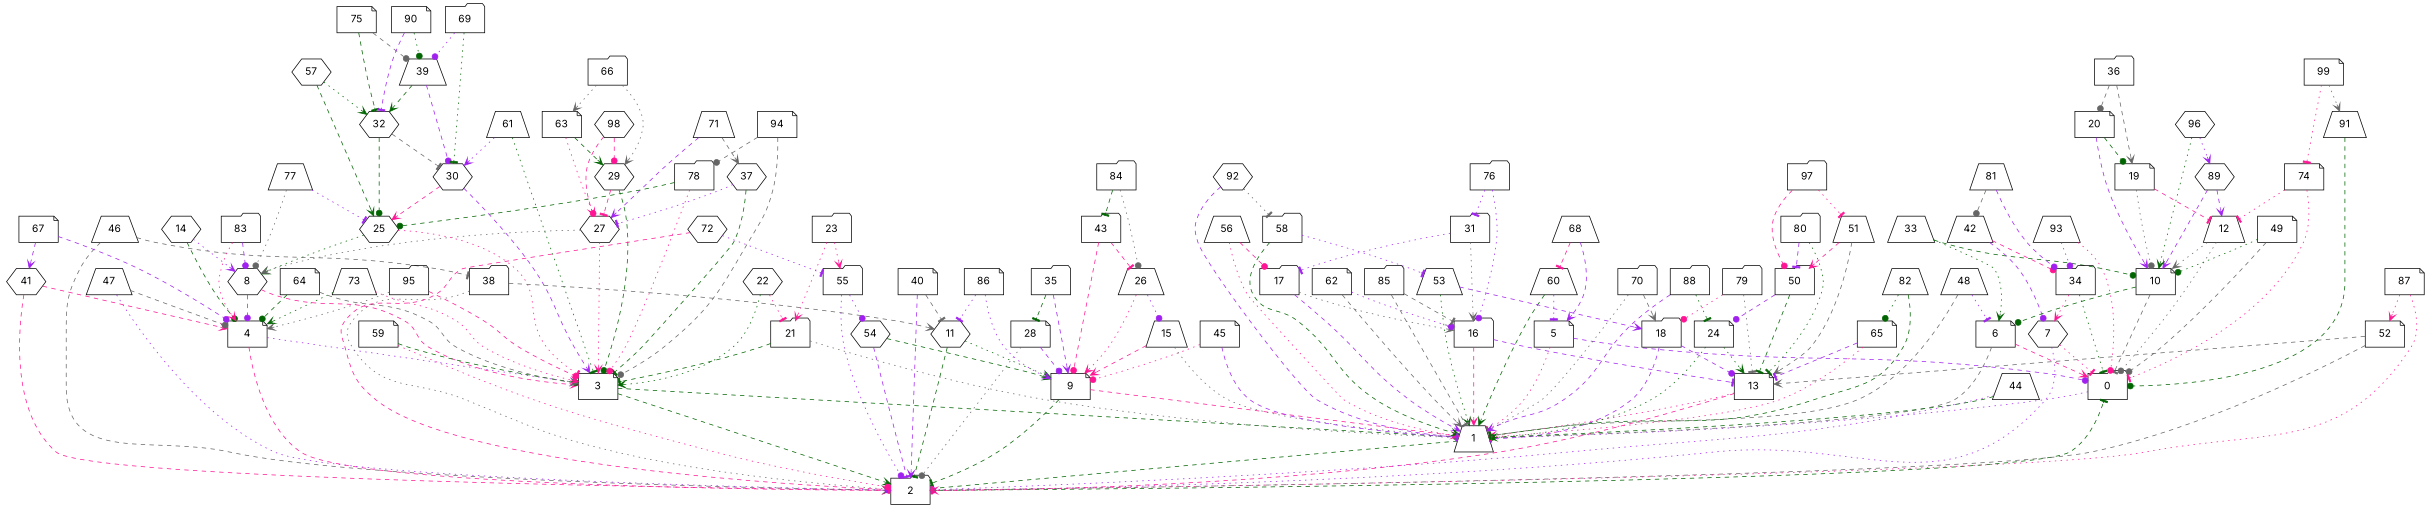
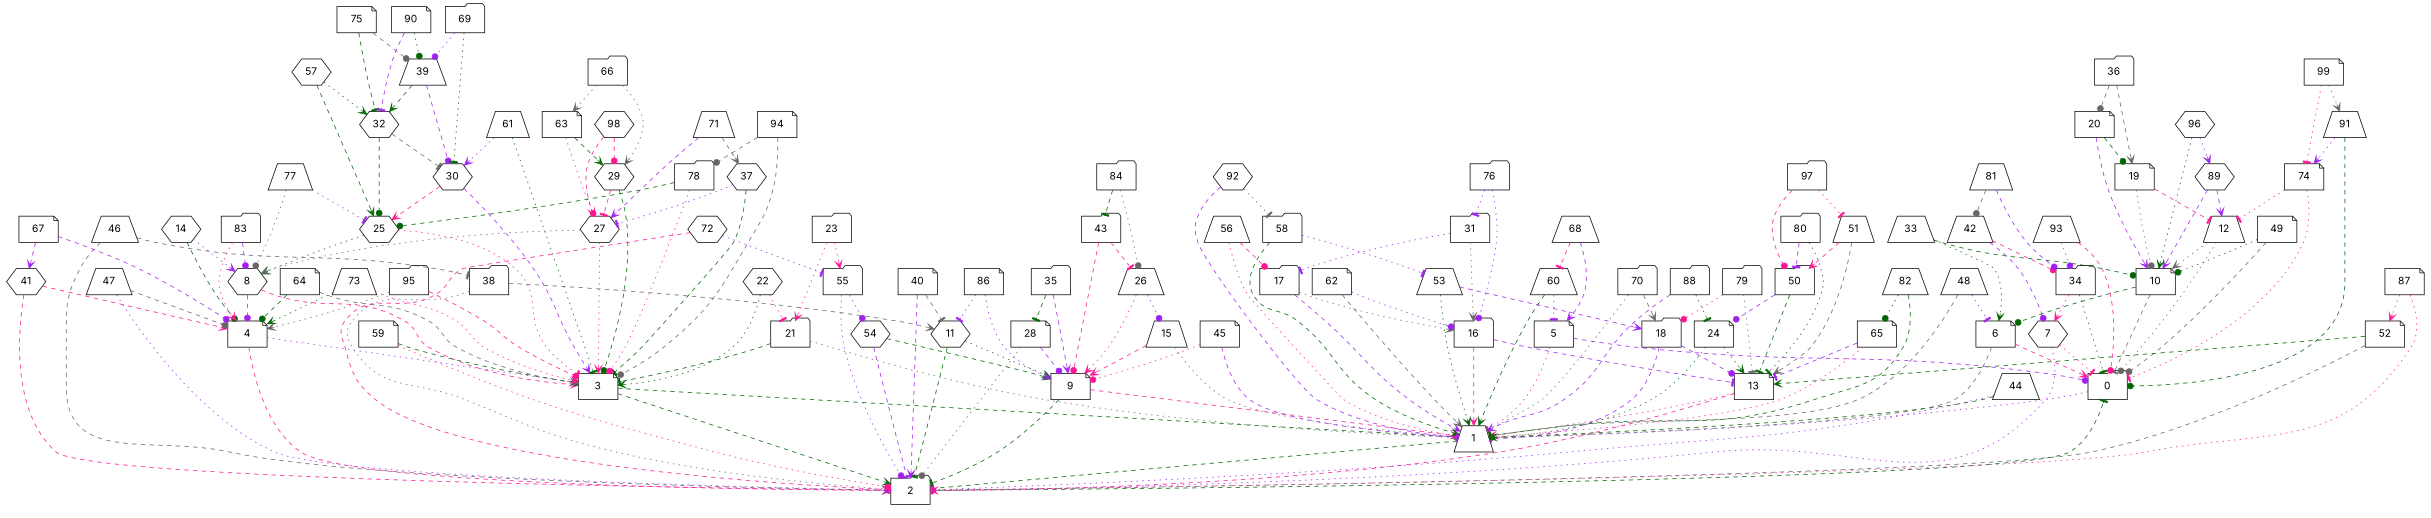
none -> (2327, 148)
(1384, 282) -> none
(2111, 299) -> (2111, 299)
(2088, 359) -> (2088, 359)
